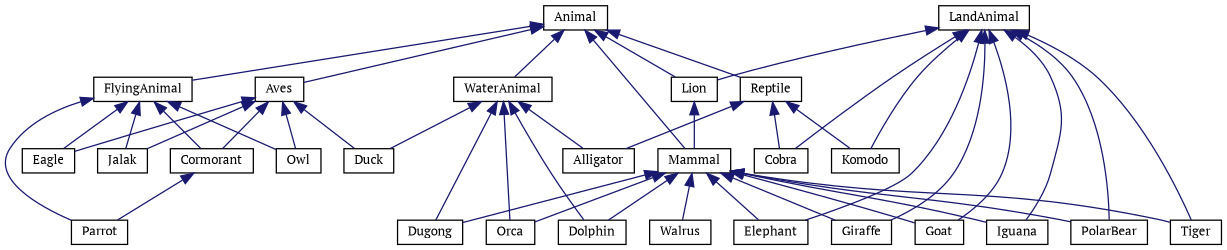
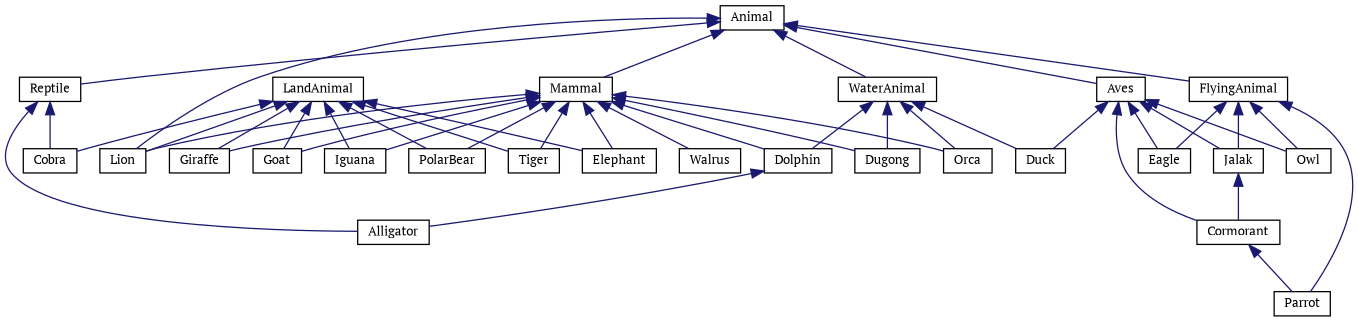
(556, 129) -> (591, 202)
(694, 132) -> (345, 115)
(190, 138) -> (1238, 203)
(865, 161) -> none
